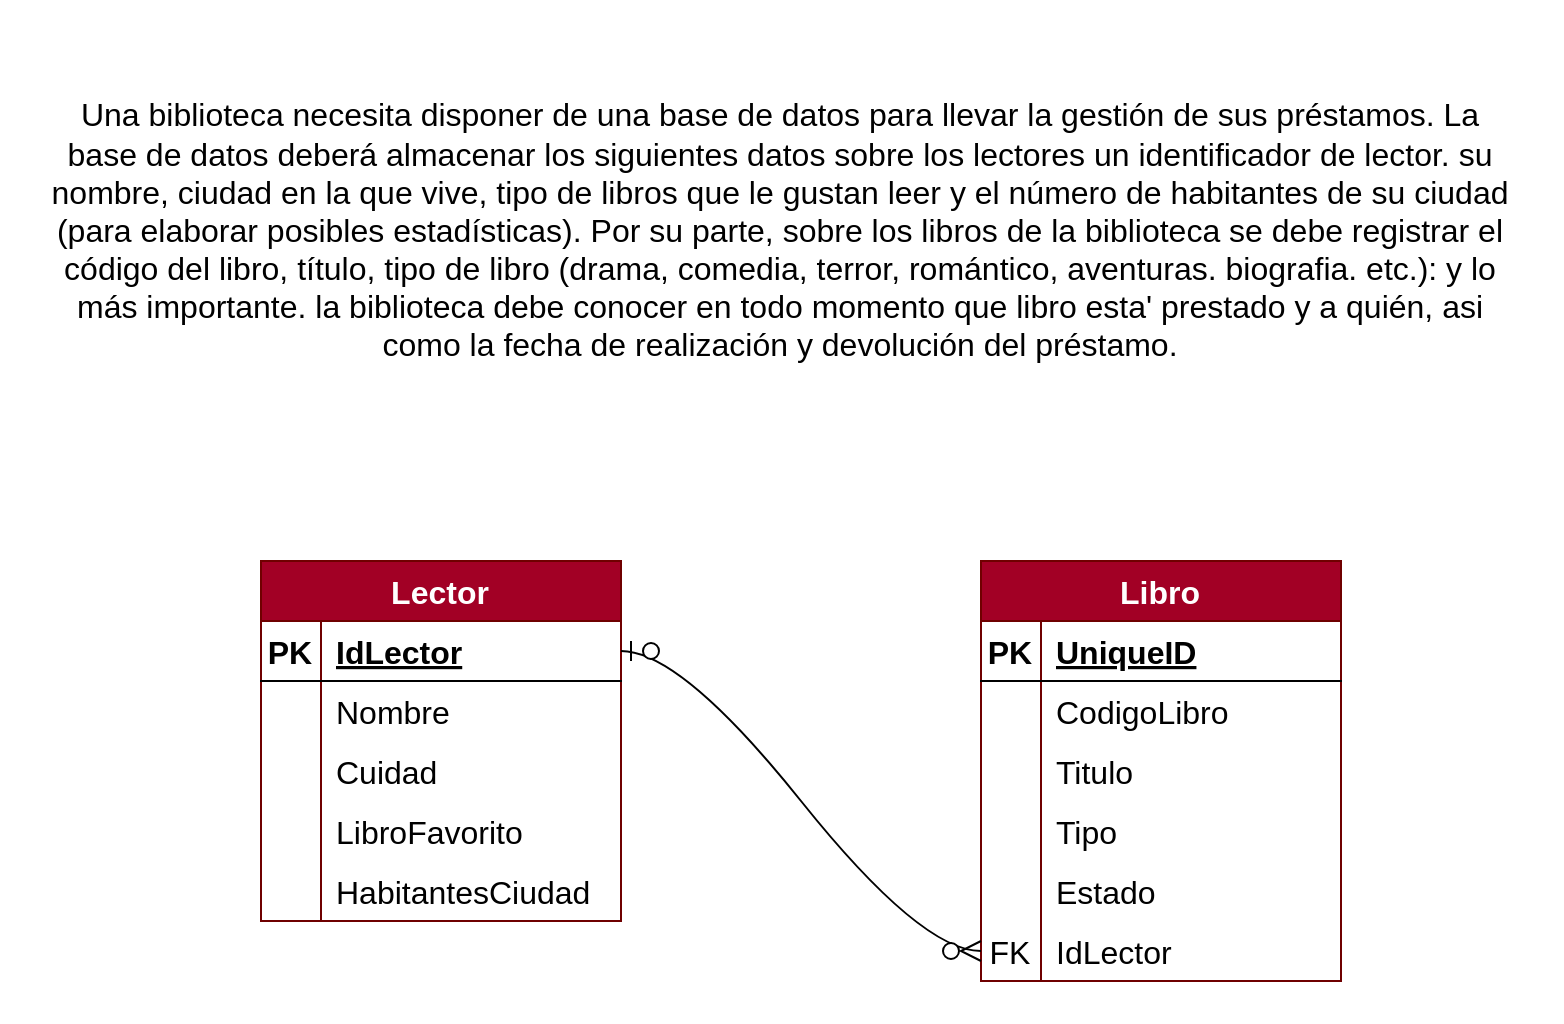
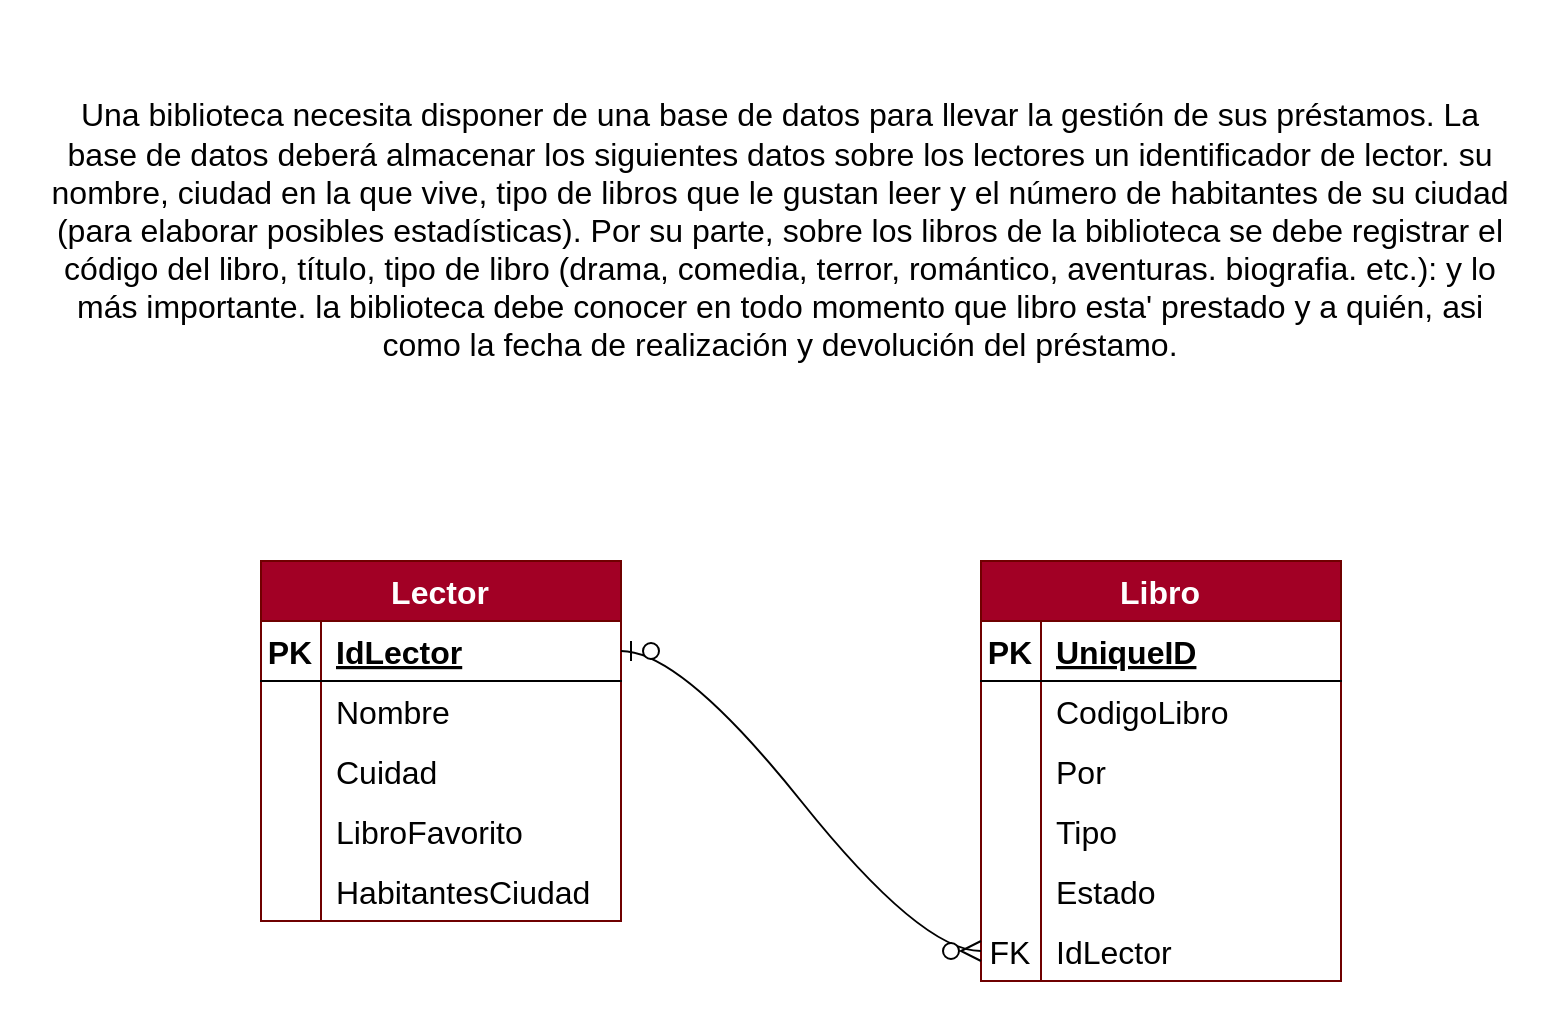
(1101, 773) -> (1083, 773)
